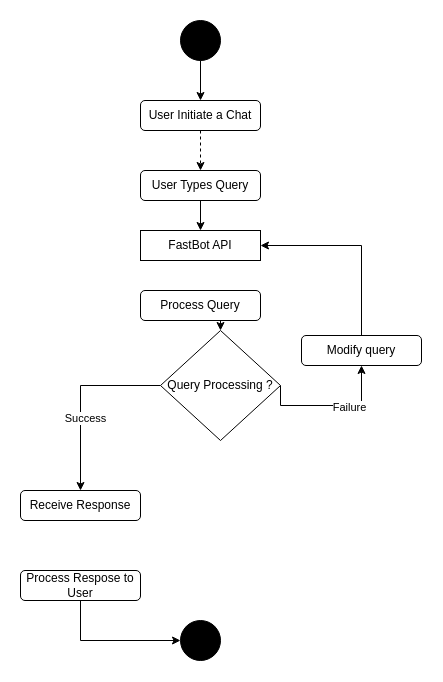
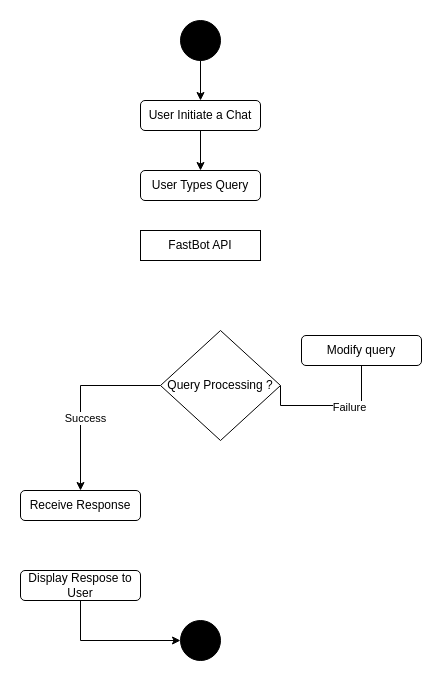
(201, 147) -> (201, 147)
(201, 212) -> none
(359, 246) -> none
(201, 306) -> none
(212, 321) -> none
(362, 374) -> (362, 371)
(81, 586) -> (81, 586)
